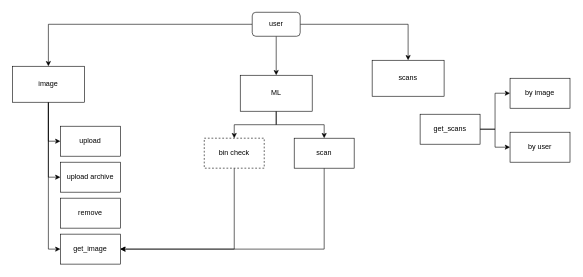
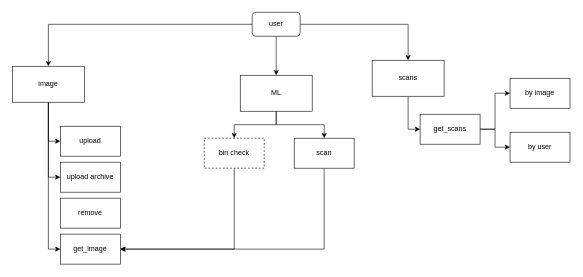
none -> (414, 129)
